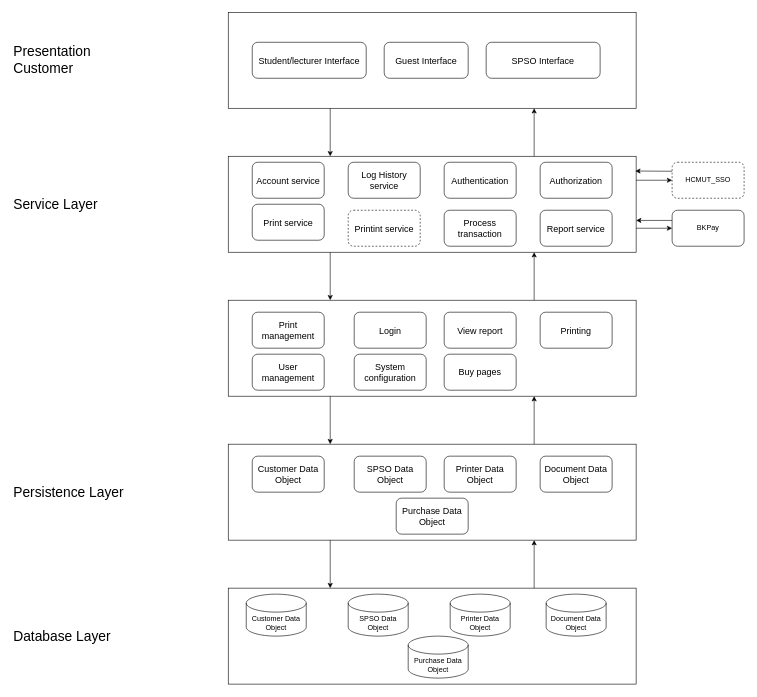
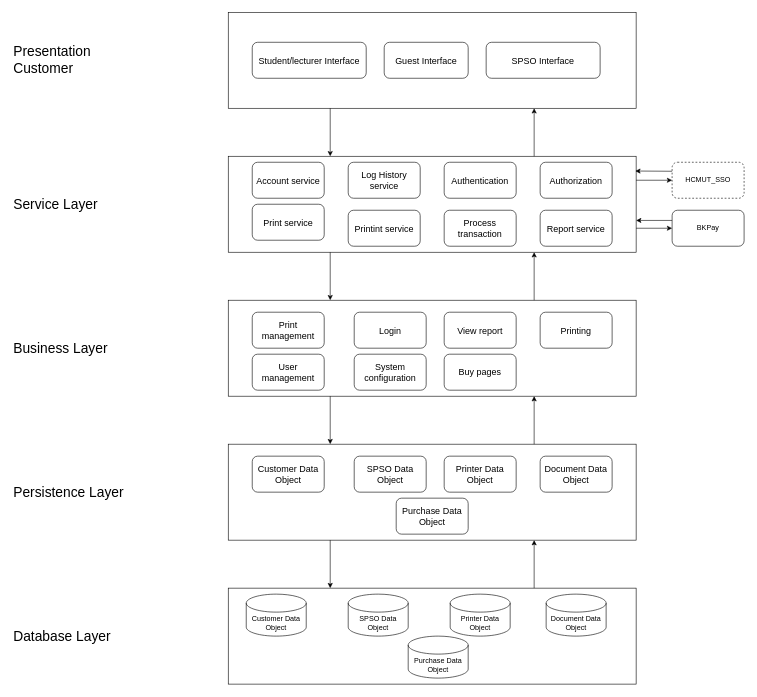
(384, 228) -> (384, 228)
none -> (69, 348)
